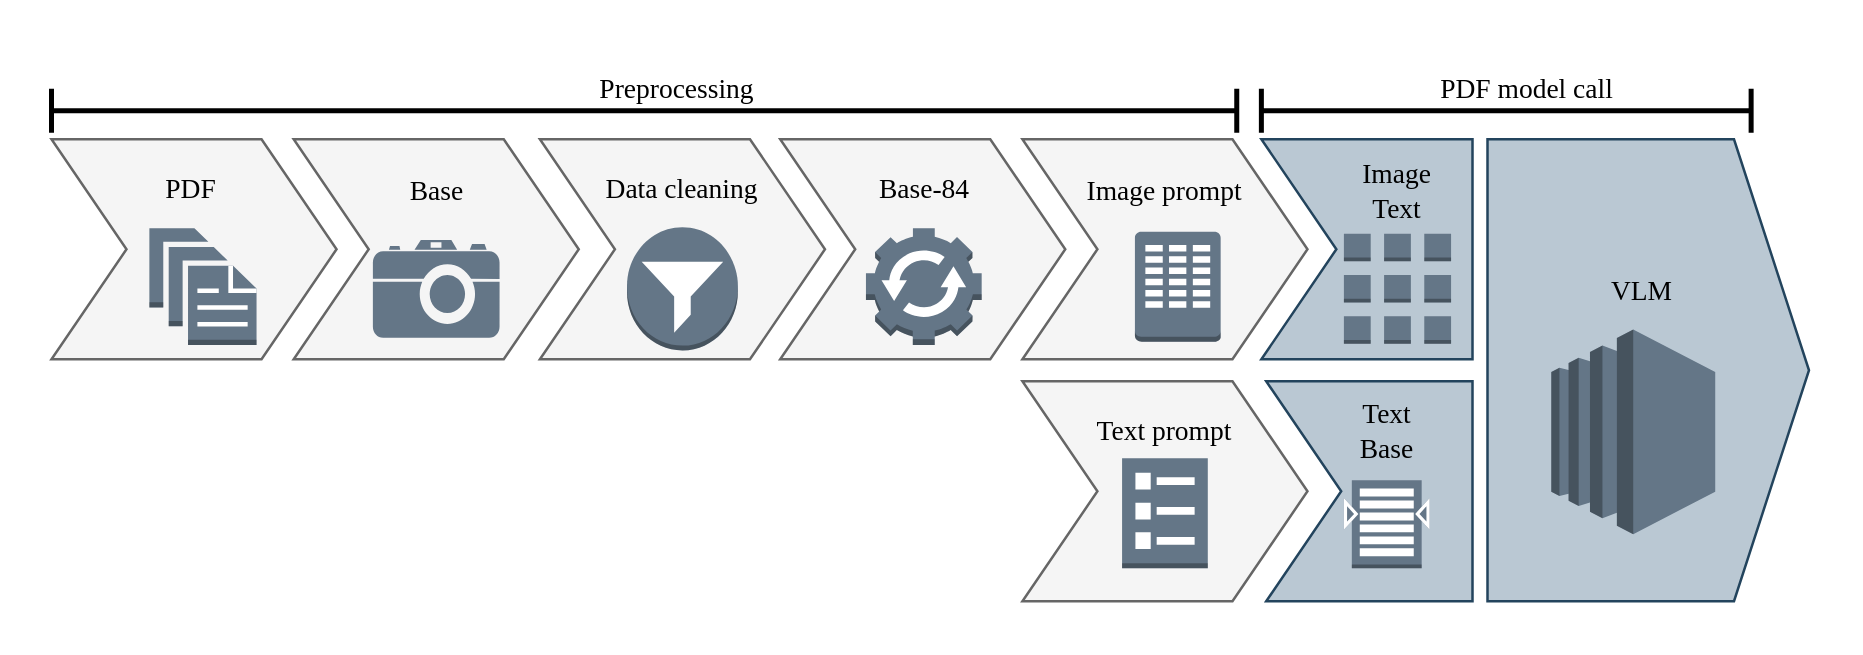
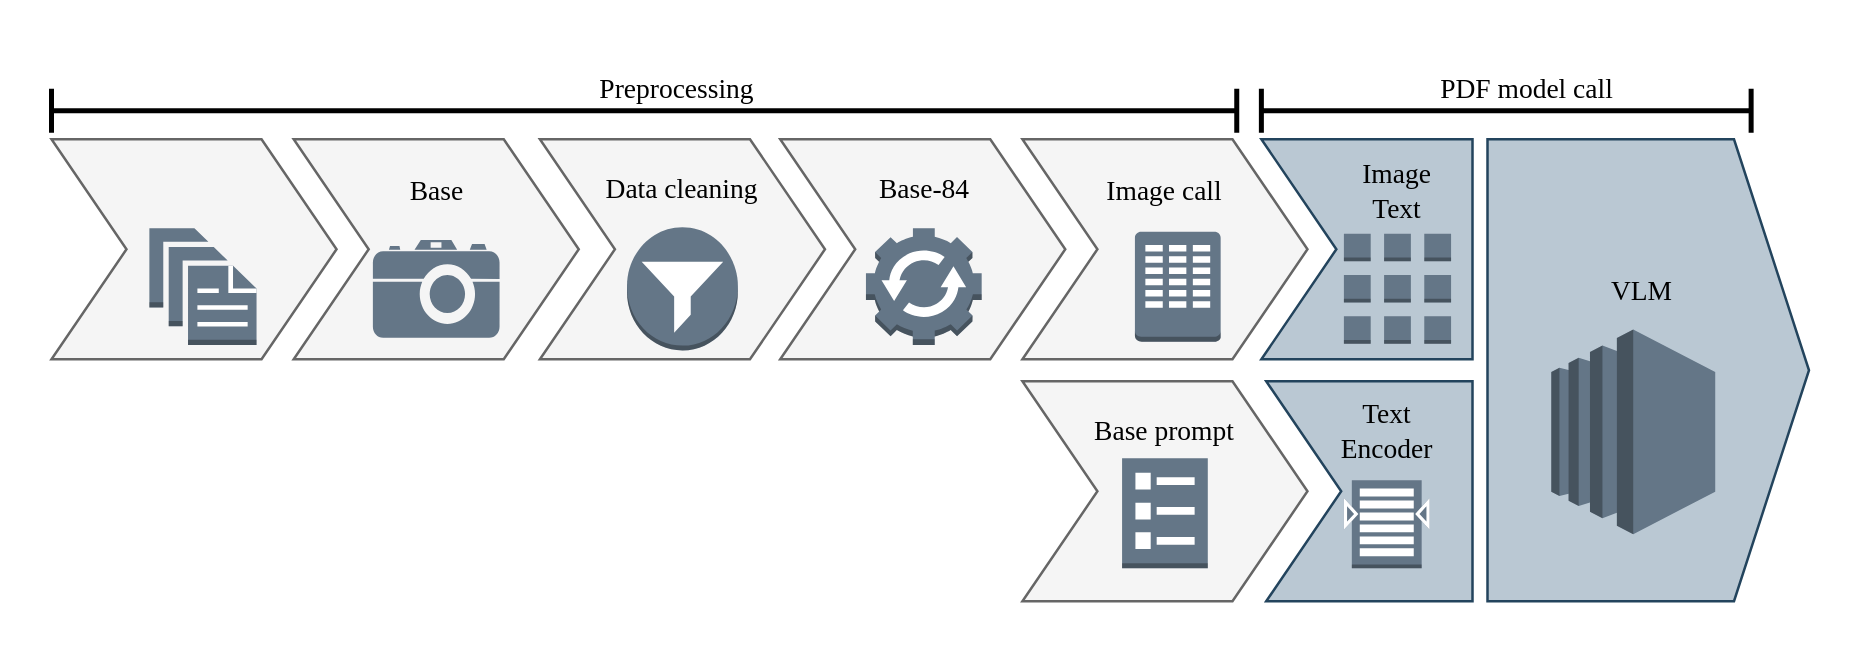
(194, 189) -> none
(1165, 191) -> (1165, 191)
(1165, 431) -> (1165, 431)
(1388, 431) -> (1388, 431)
